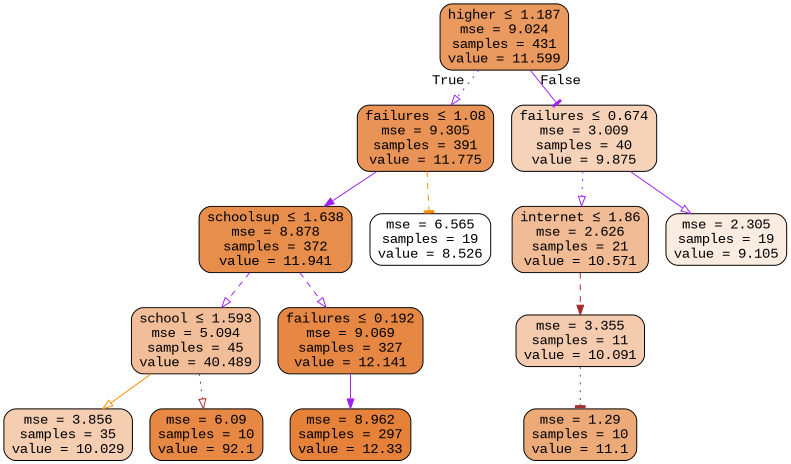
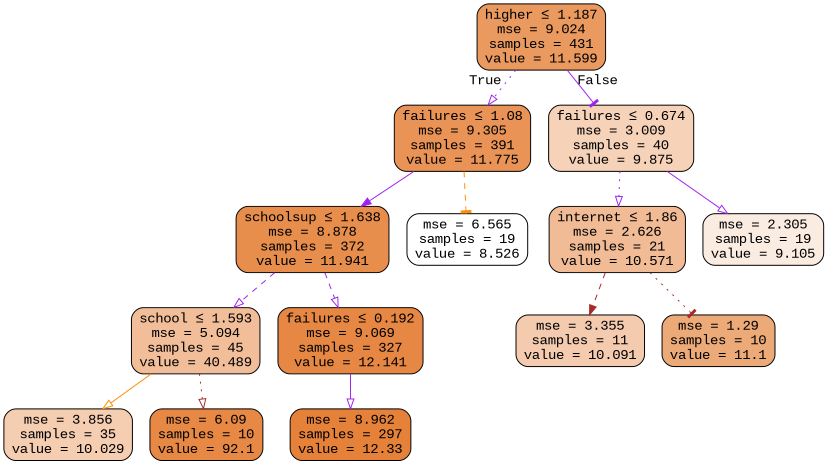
(580, 385) -> (670, 292)
(350, 386) -> (350, 386)
